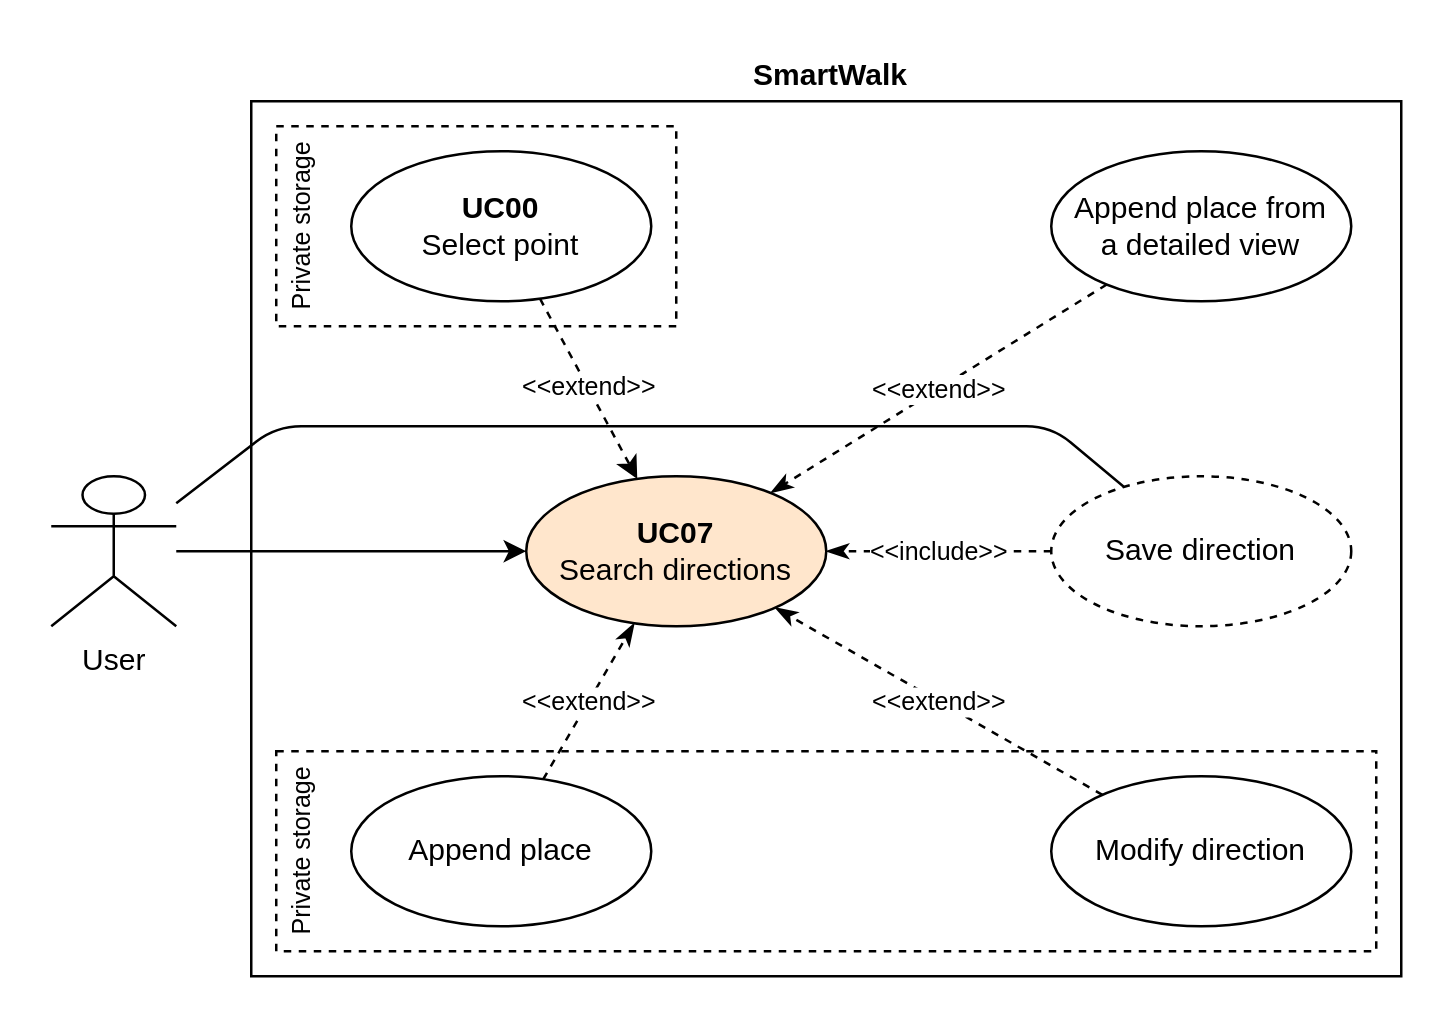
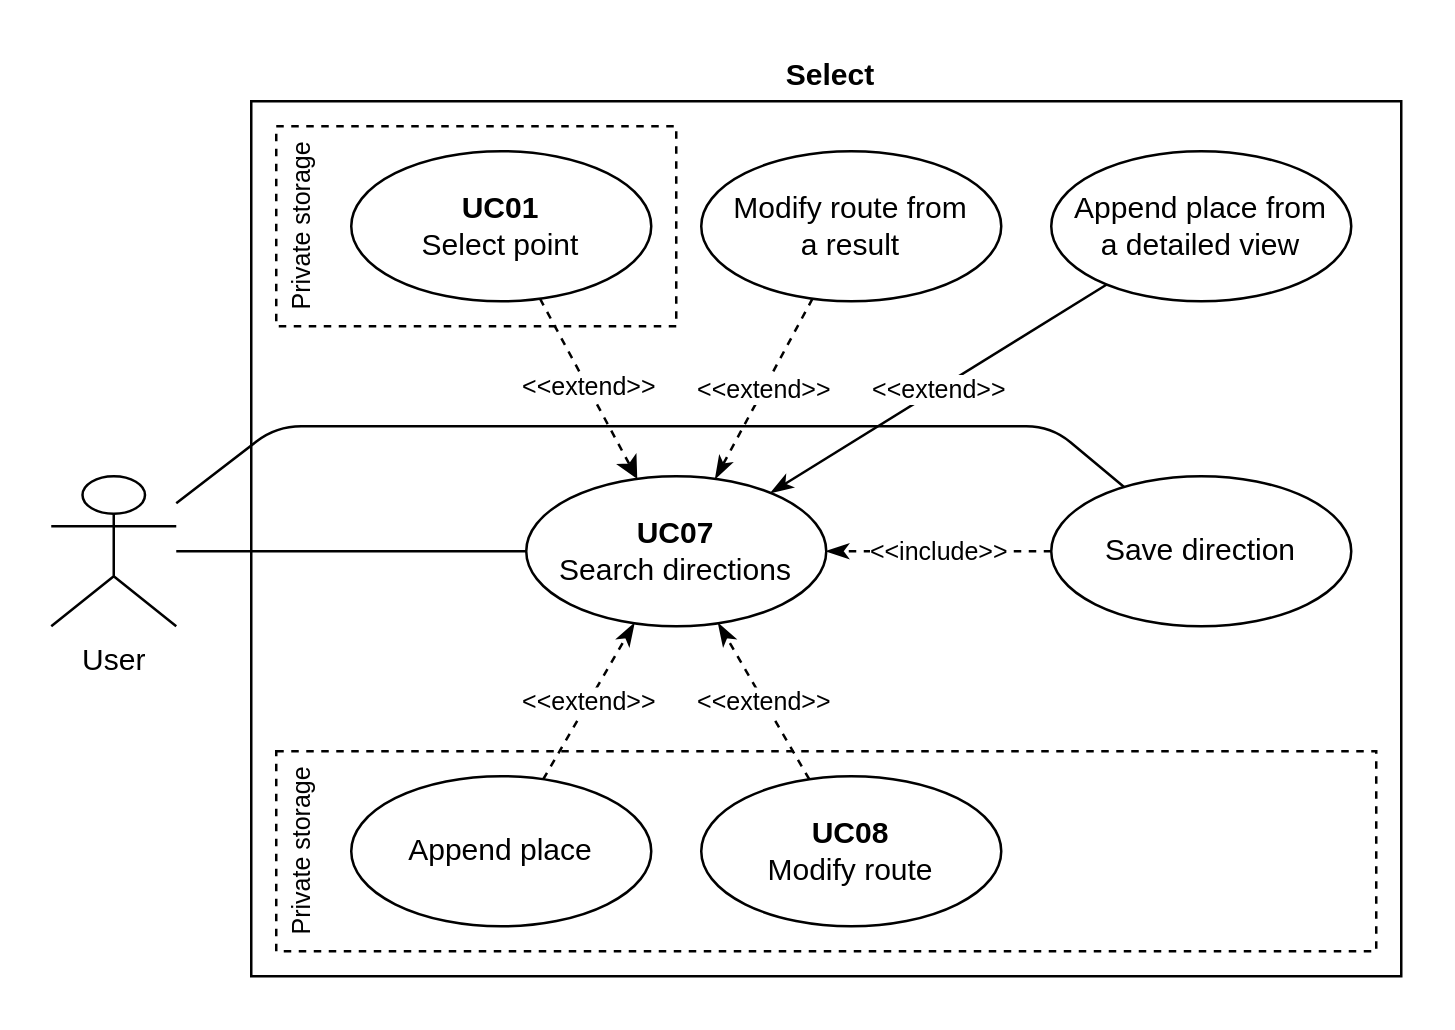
(831, 76) -> (831, 76)
(501, 226) -> (501, 226)
none -> (851, 226)
(1034, 330) -> (1034, 330)
none -> (792, 336)
(508, 551) -> (515, 551)
(676, 551) -> (676, 551)
(1201, 551) -> (1201, 551)
none -> (748, 674)
(1034, 756) -> none
none -> (851, 851)
(1201, 851) -> none
